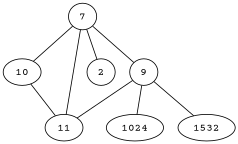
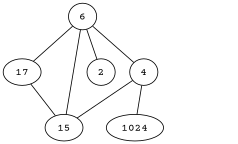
(83, 17) -> (83, 17)
(22, 72) -> (22, 72)
(144, 72) -> (144, 72)
(64, 128) -> (64, 128)
(207, 128) -> none
